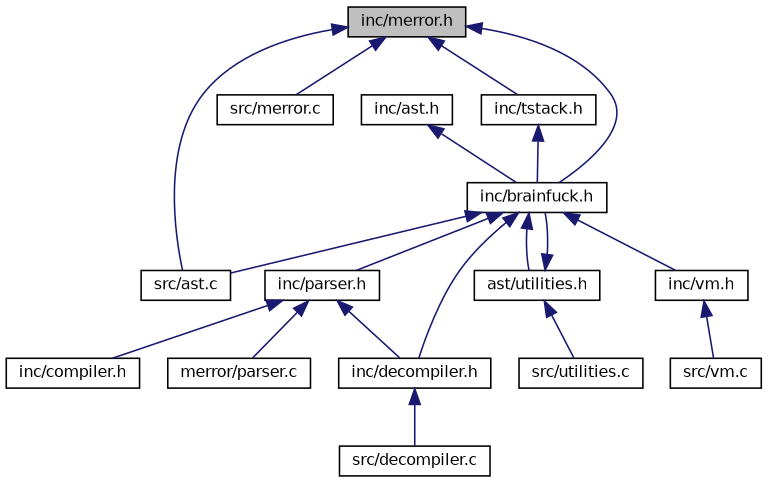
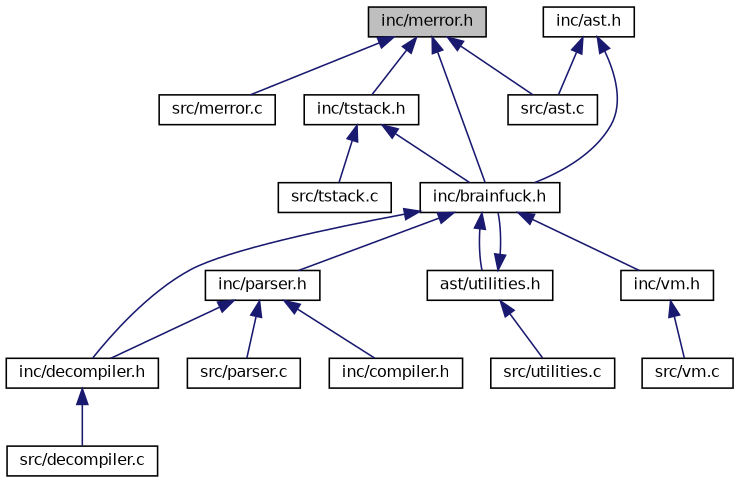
none -> (335, 198)
(348, 245) -> (568, 73)
(239, 373) -> (244, 373)
